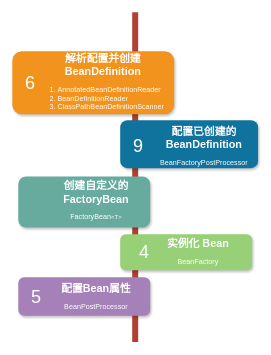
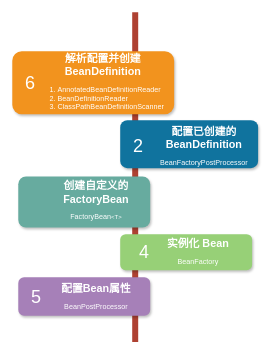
(138, 146) -> (138, 146)
